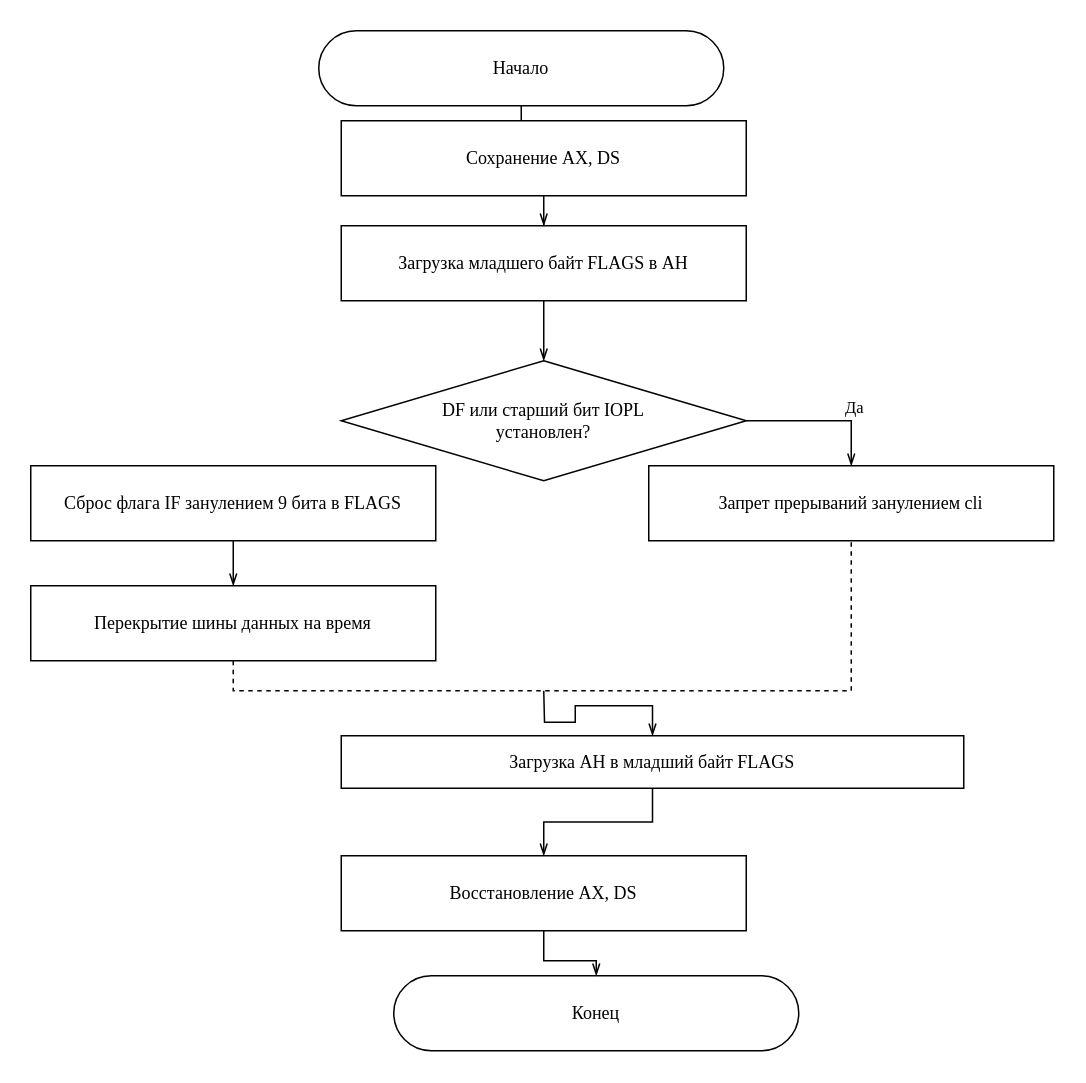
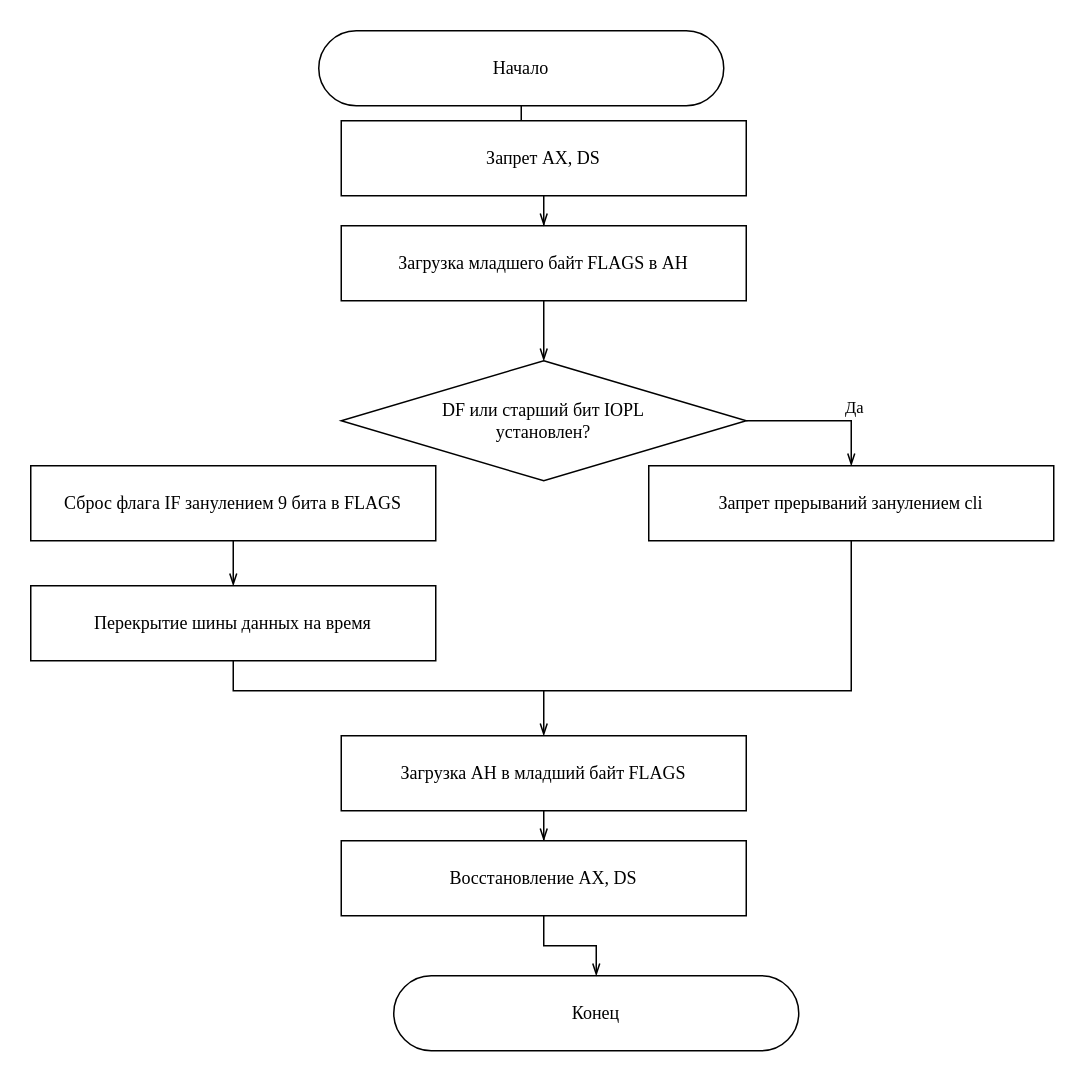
(544, 158) -> (544, 158)
(600, 691) -> (600, 691)
(653, 762) -> (544, 773)
(544, 893) -> (544, 878)
